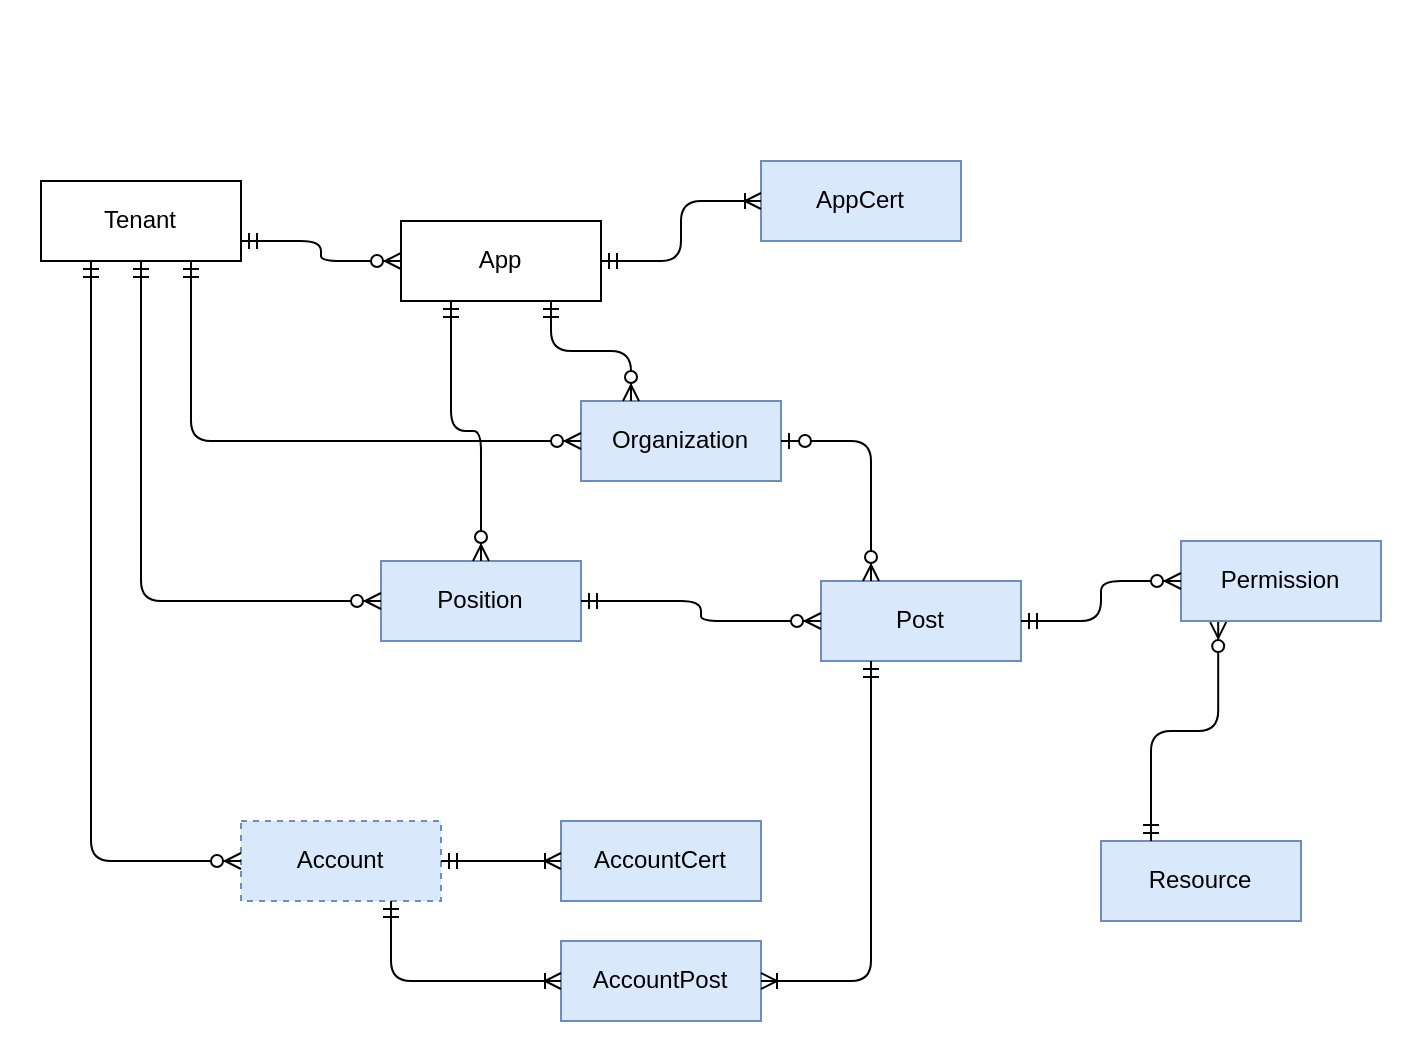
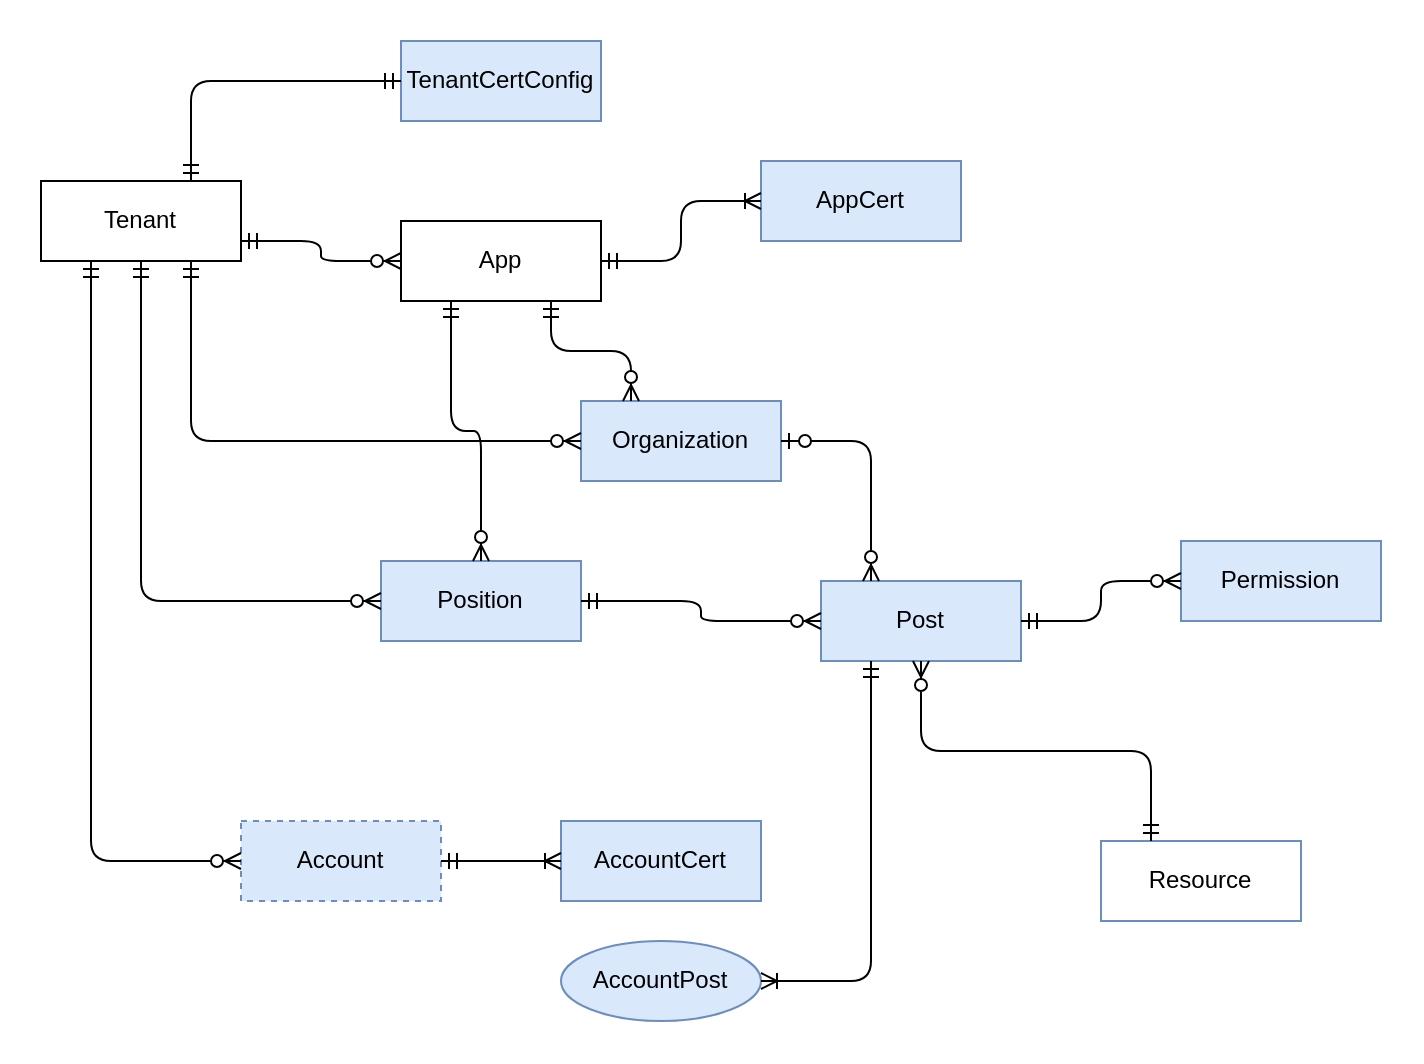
none -> (253, 81)
none -> (501, 81)
(1218, 716) -> (1000, 751)
(1201, 881) -> (1201, 881)
(443, 981) -> none
(661, 981) -> (661, 981)
